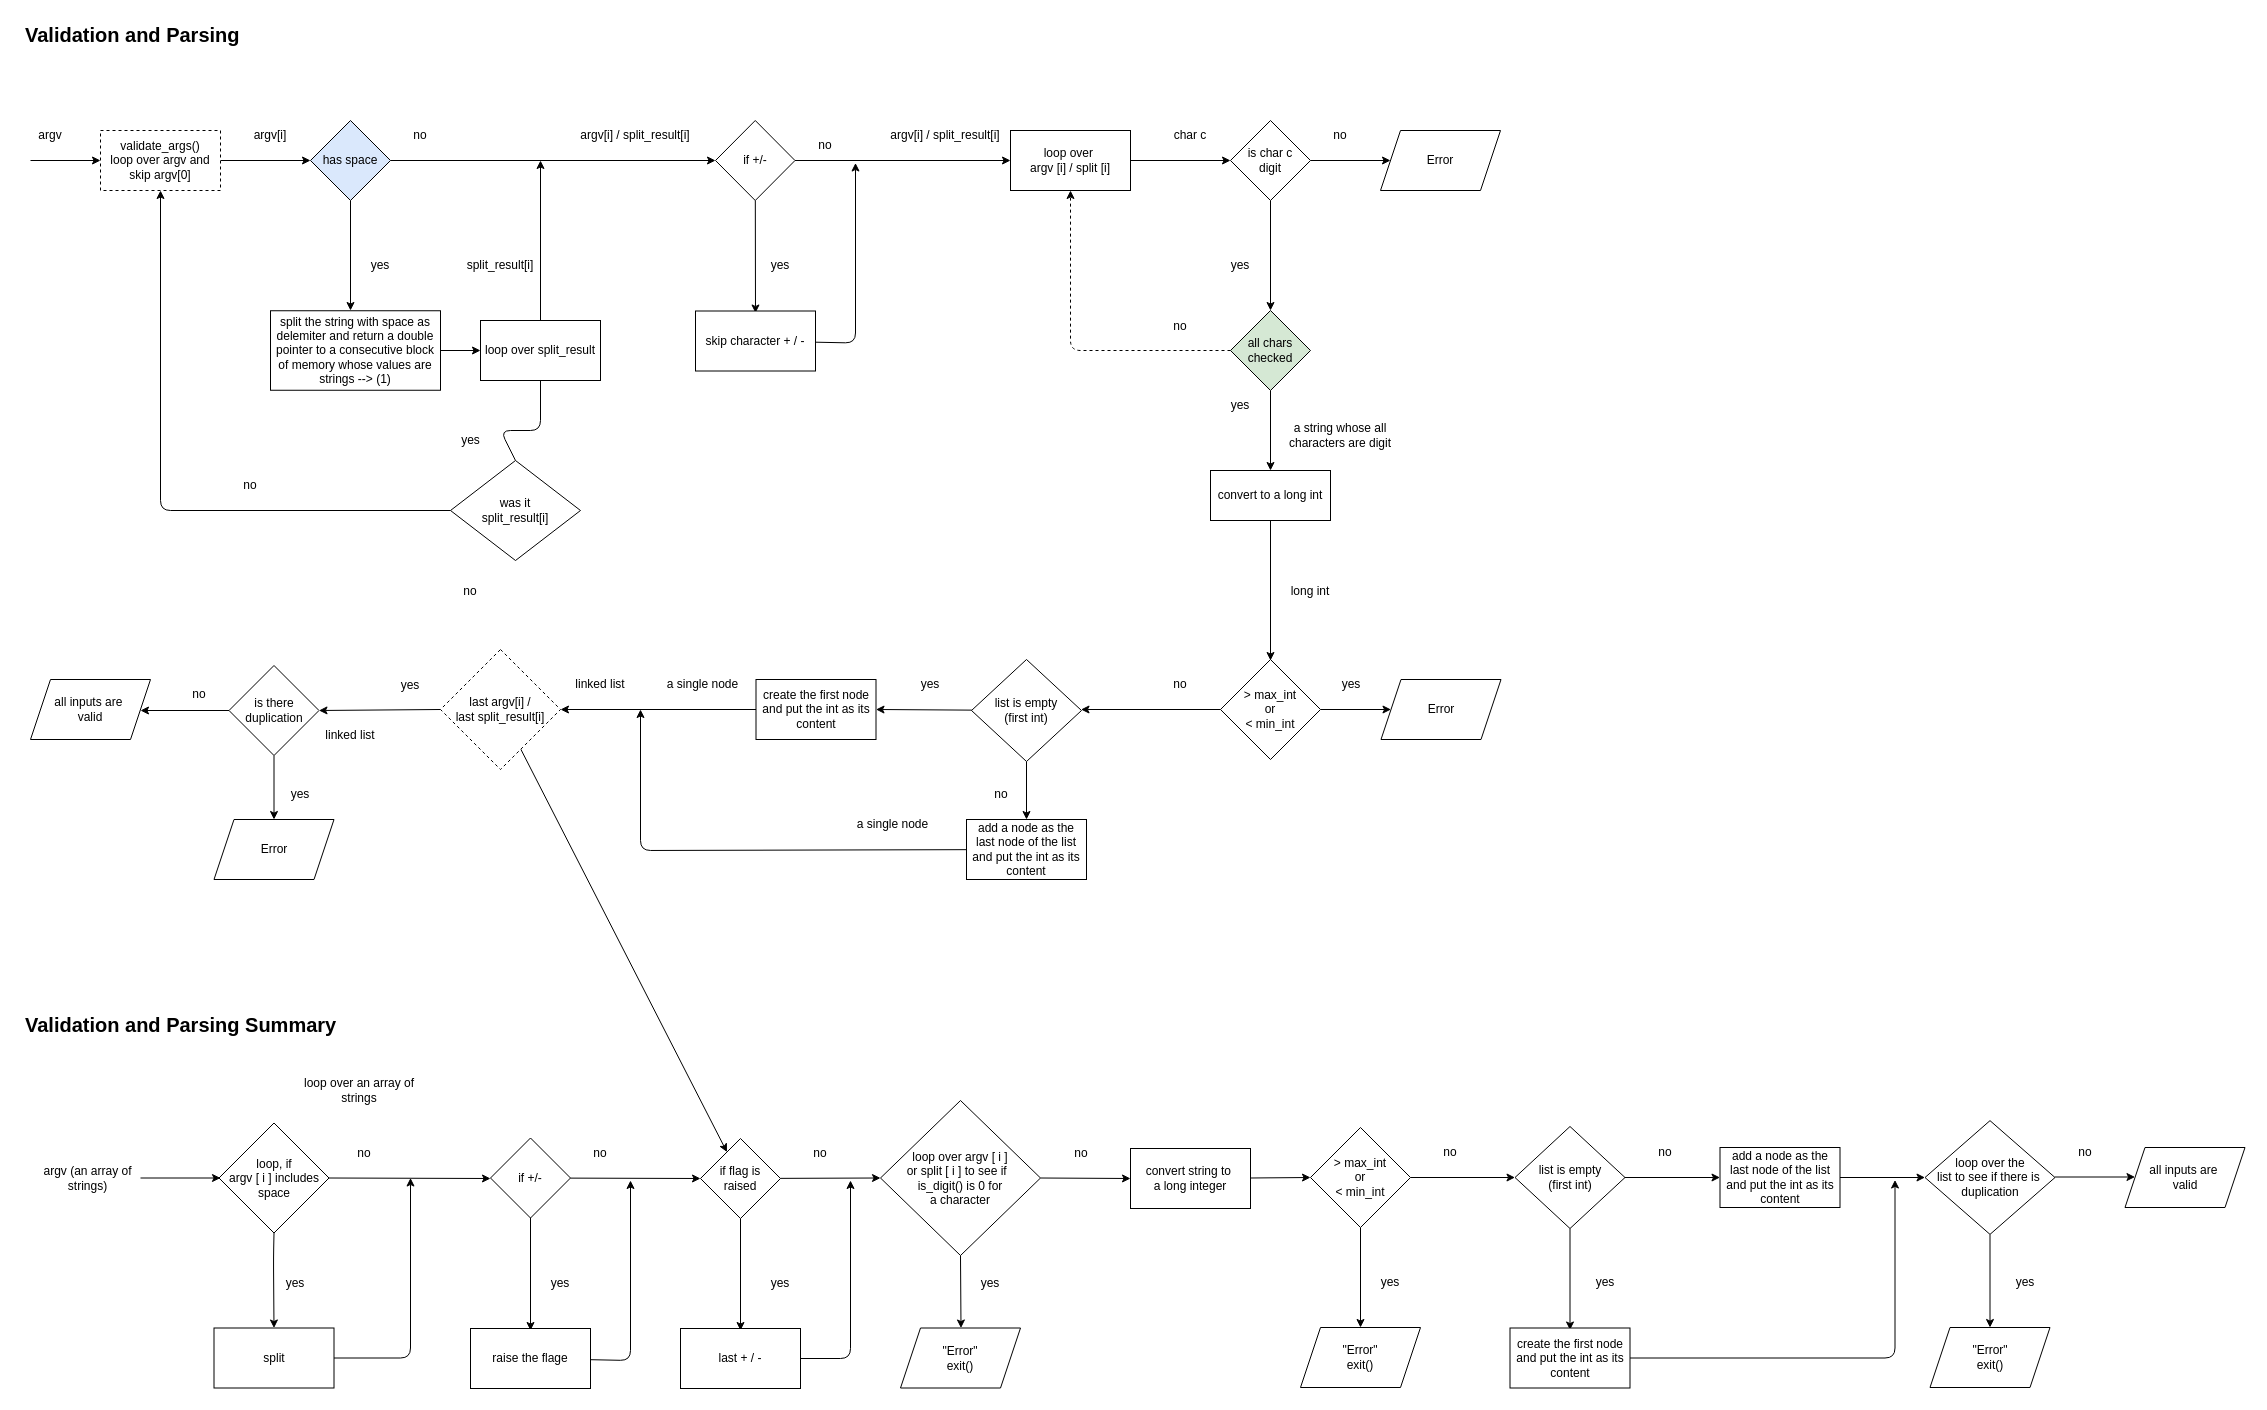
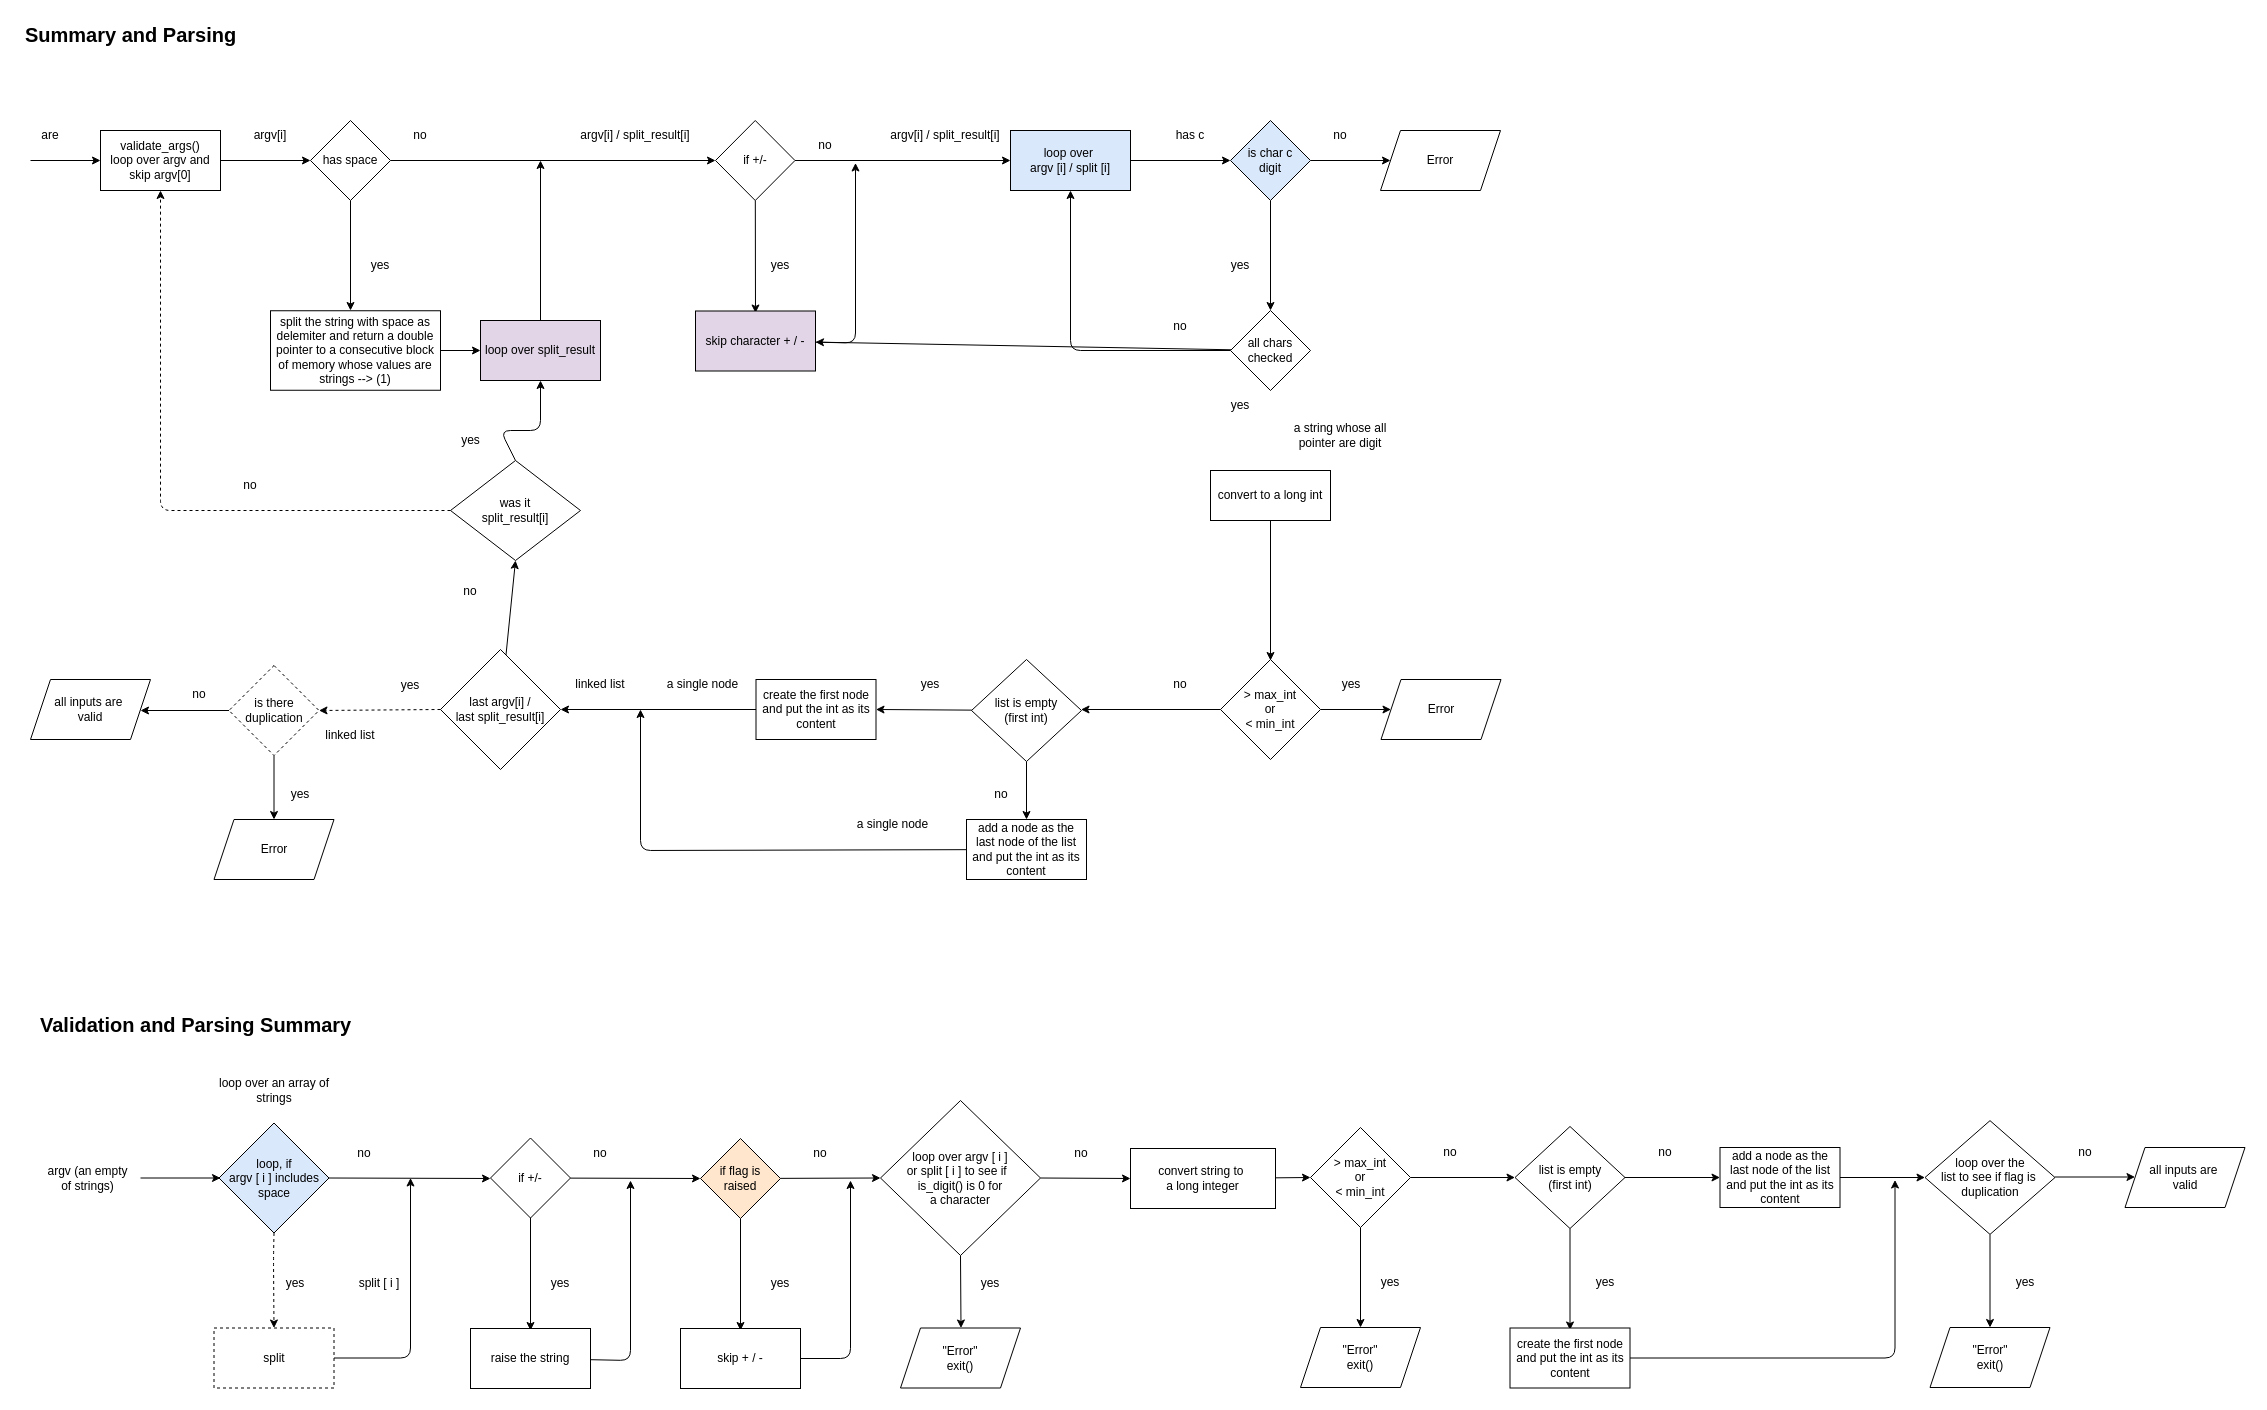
(90, 18) -> (85, 18)
(51, 136) -> (51, 136)
(1191, 136) -> (1191, 136)
(161, 161) -> (161, 161)
(351, 161) -> (351, 161)
(1071, 161) -> (1071, 161)
(1271, 161) -> (1271, 161)
(501, 266) -> none
(756, 341) -> (756, 341)
(541, 351) -> (541, 351)
(1081, 351) -> (1081, 351)
(1271, 351) -> (1271, 351)
(541, 386) -> (541, 388)
(1271, 427) -> (1007, 346)
(1341, 436) -> (1341, 436)
(161, 493) -> (161, 493)
(1311, 591) -> none
(383, 710) -> (383, 710)
(501, 710) -> (501, 710)
(274, 711) -> (274, 711)
(622, 948) -> (510, 611)
(196, 1031) -> (211, 1031)
(359, 1091) -> (274, 1091)
(274, 1178) -> (274, 1178)
(1991, 1178) -> (1991, 1178)
(88, 1179) -> (88, 1179)
(741, 1179) -> (741, 1179)
(1191, 1179) -> (1203, 1179)
(274, 1277) -> (274, 1277)
none -> (379, 1283)
(274, 1358) -> (274, 1358)
(531, 1359) -> (531, 1359)
(741, 1359) -> (741, 1359)
